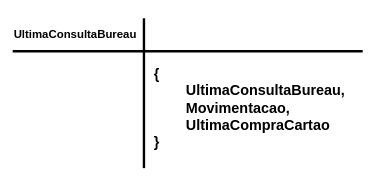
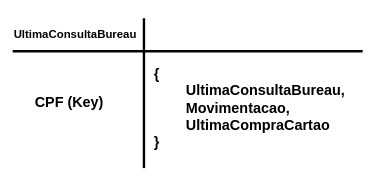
none -> (69, 102)
